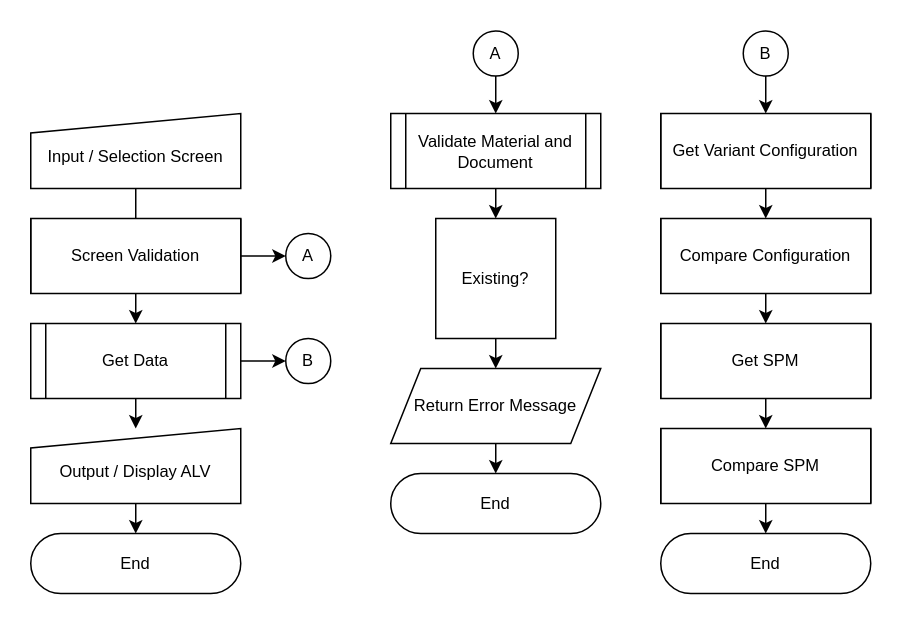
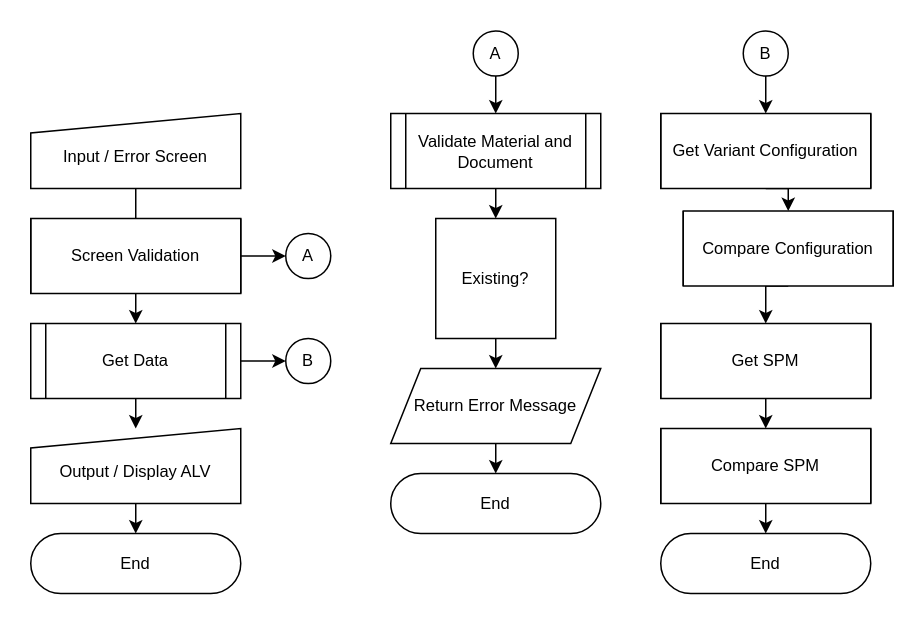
(136, 157) -> (136, 157)
(766, 256) -> (788, 248)
